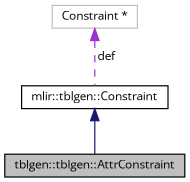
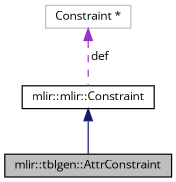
(95, 97) -> (88, 97)
(95, 166) -> (88, 166)
